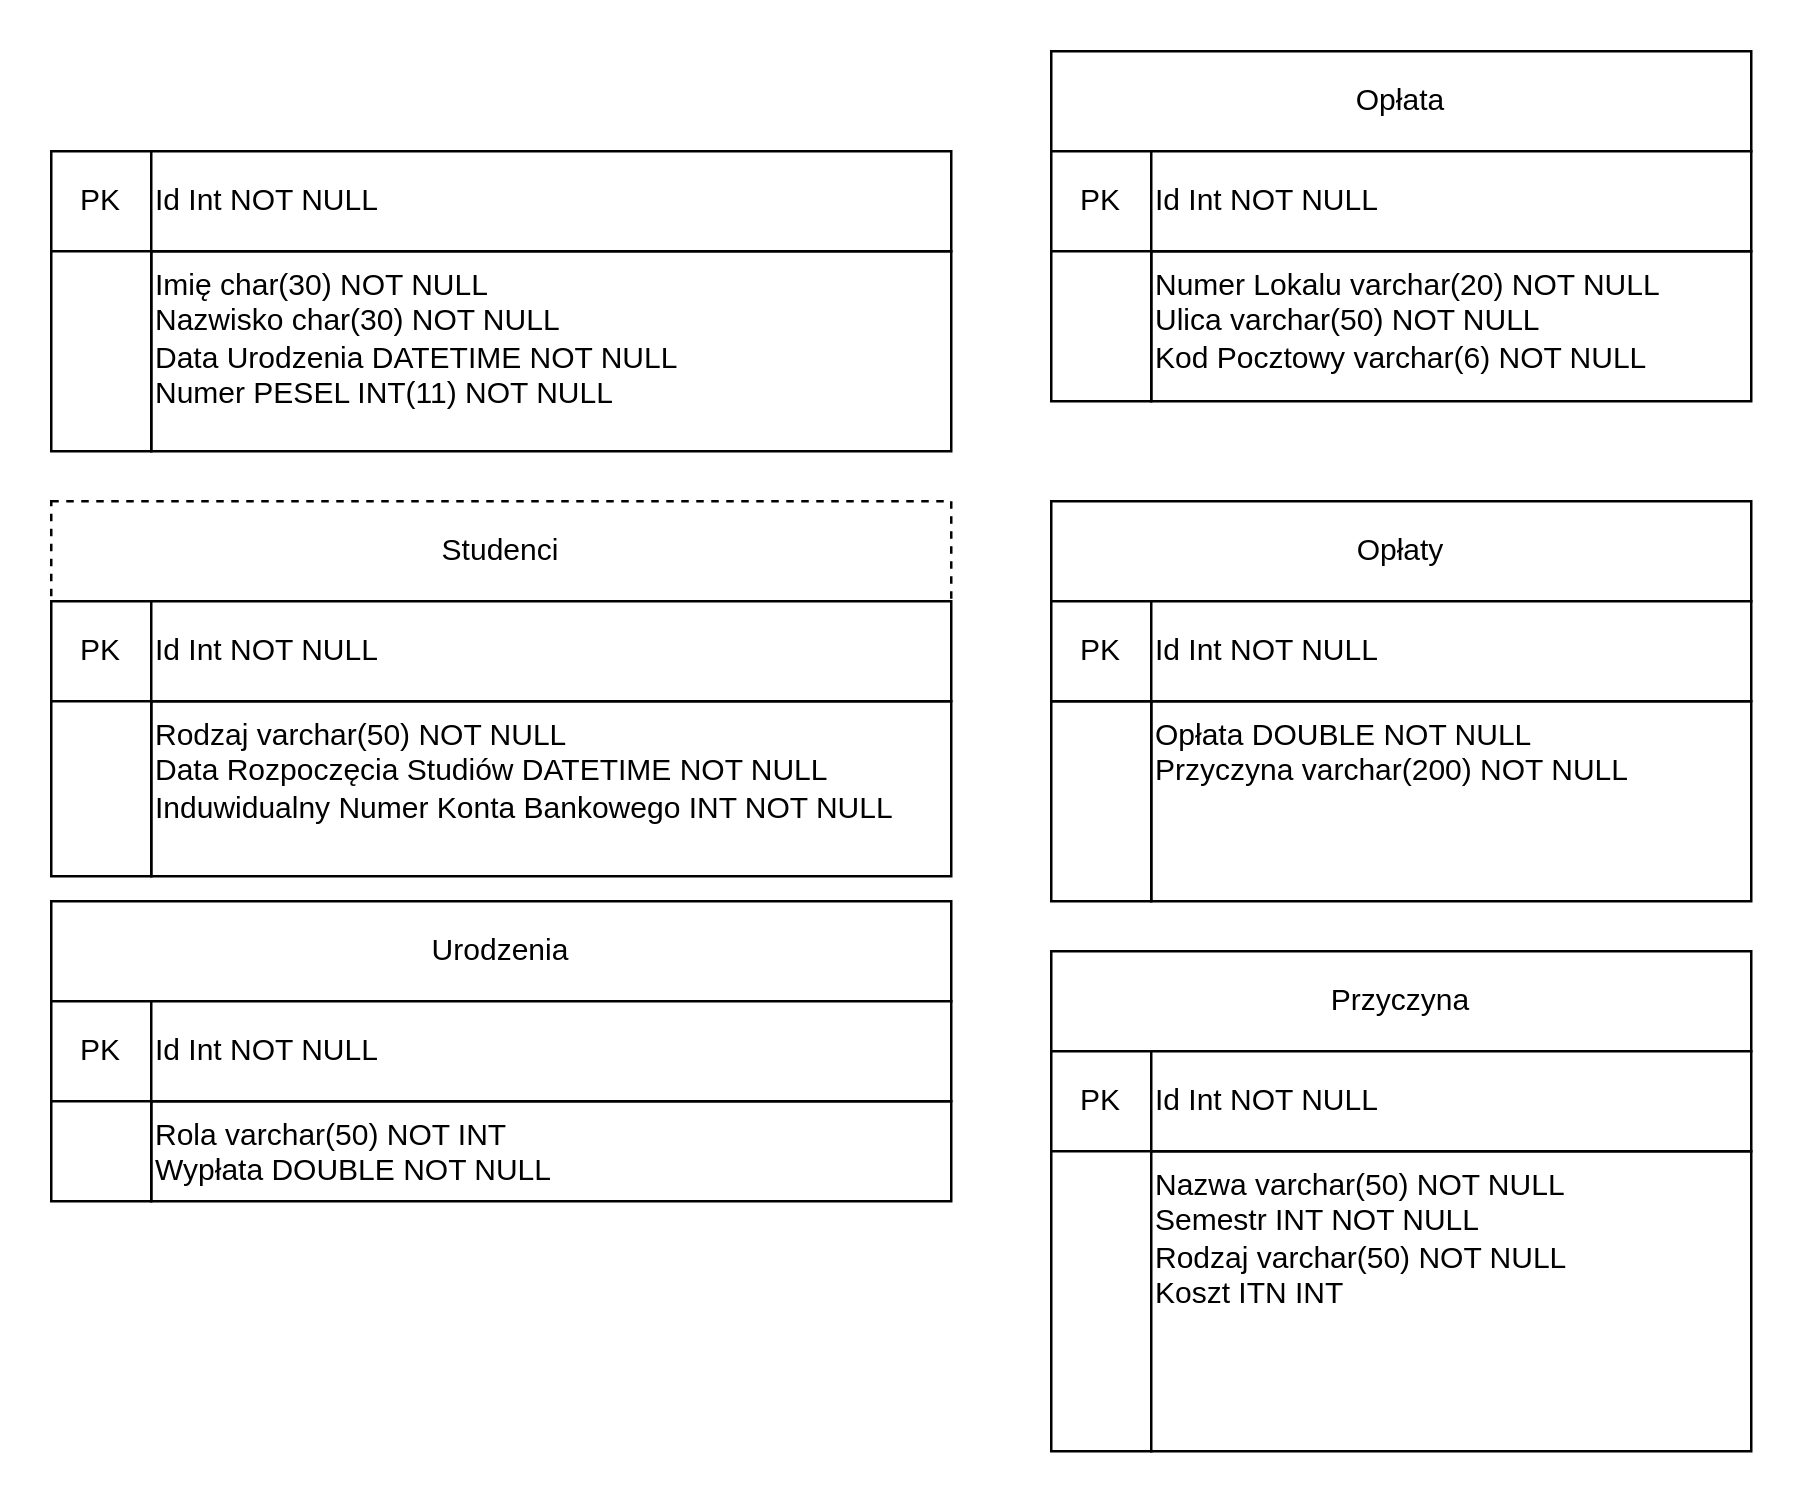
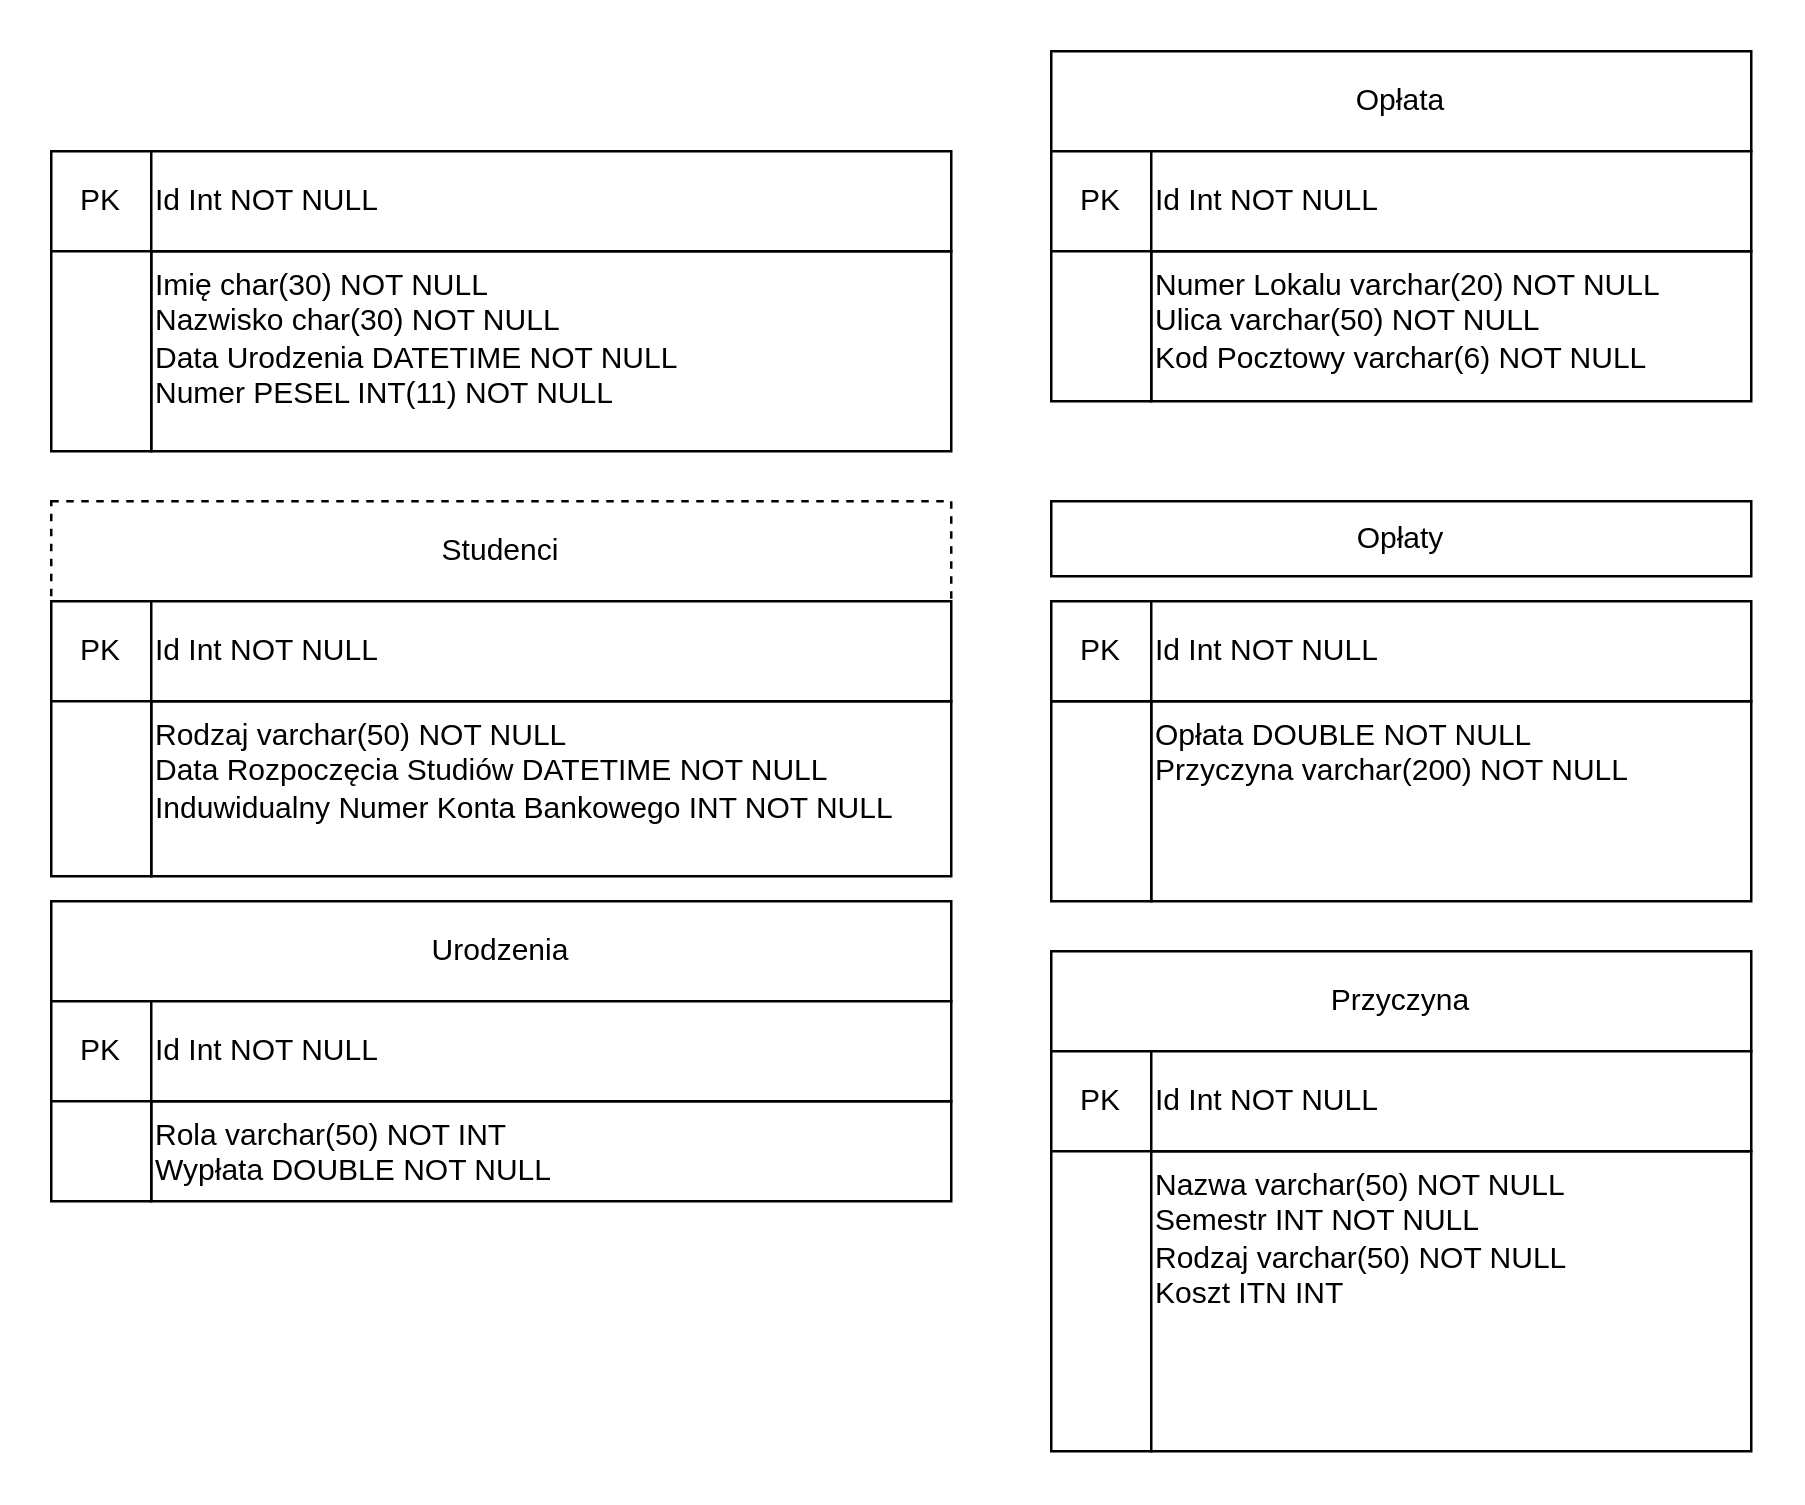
(1401, 551) -> (1401, 539)
